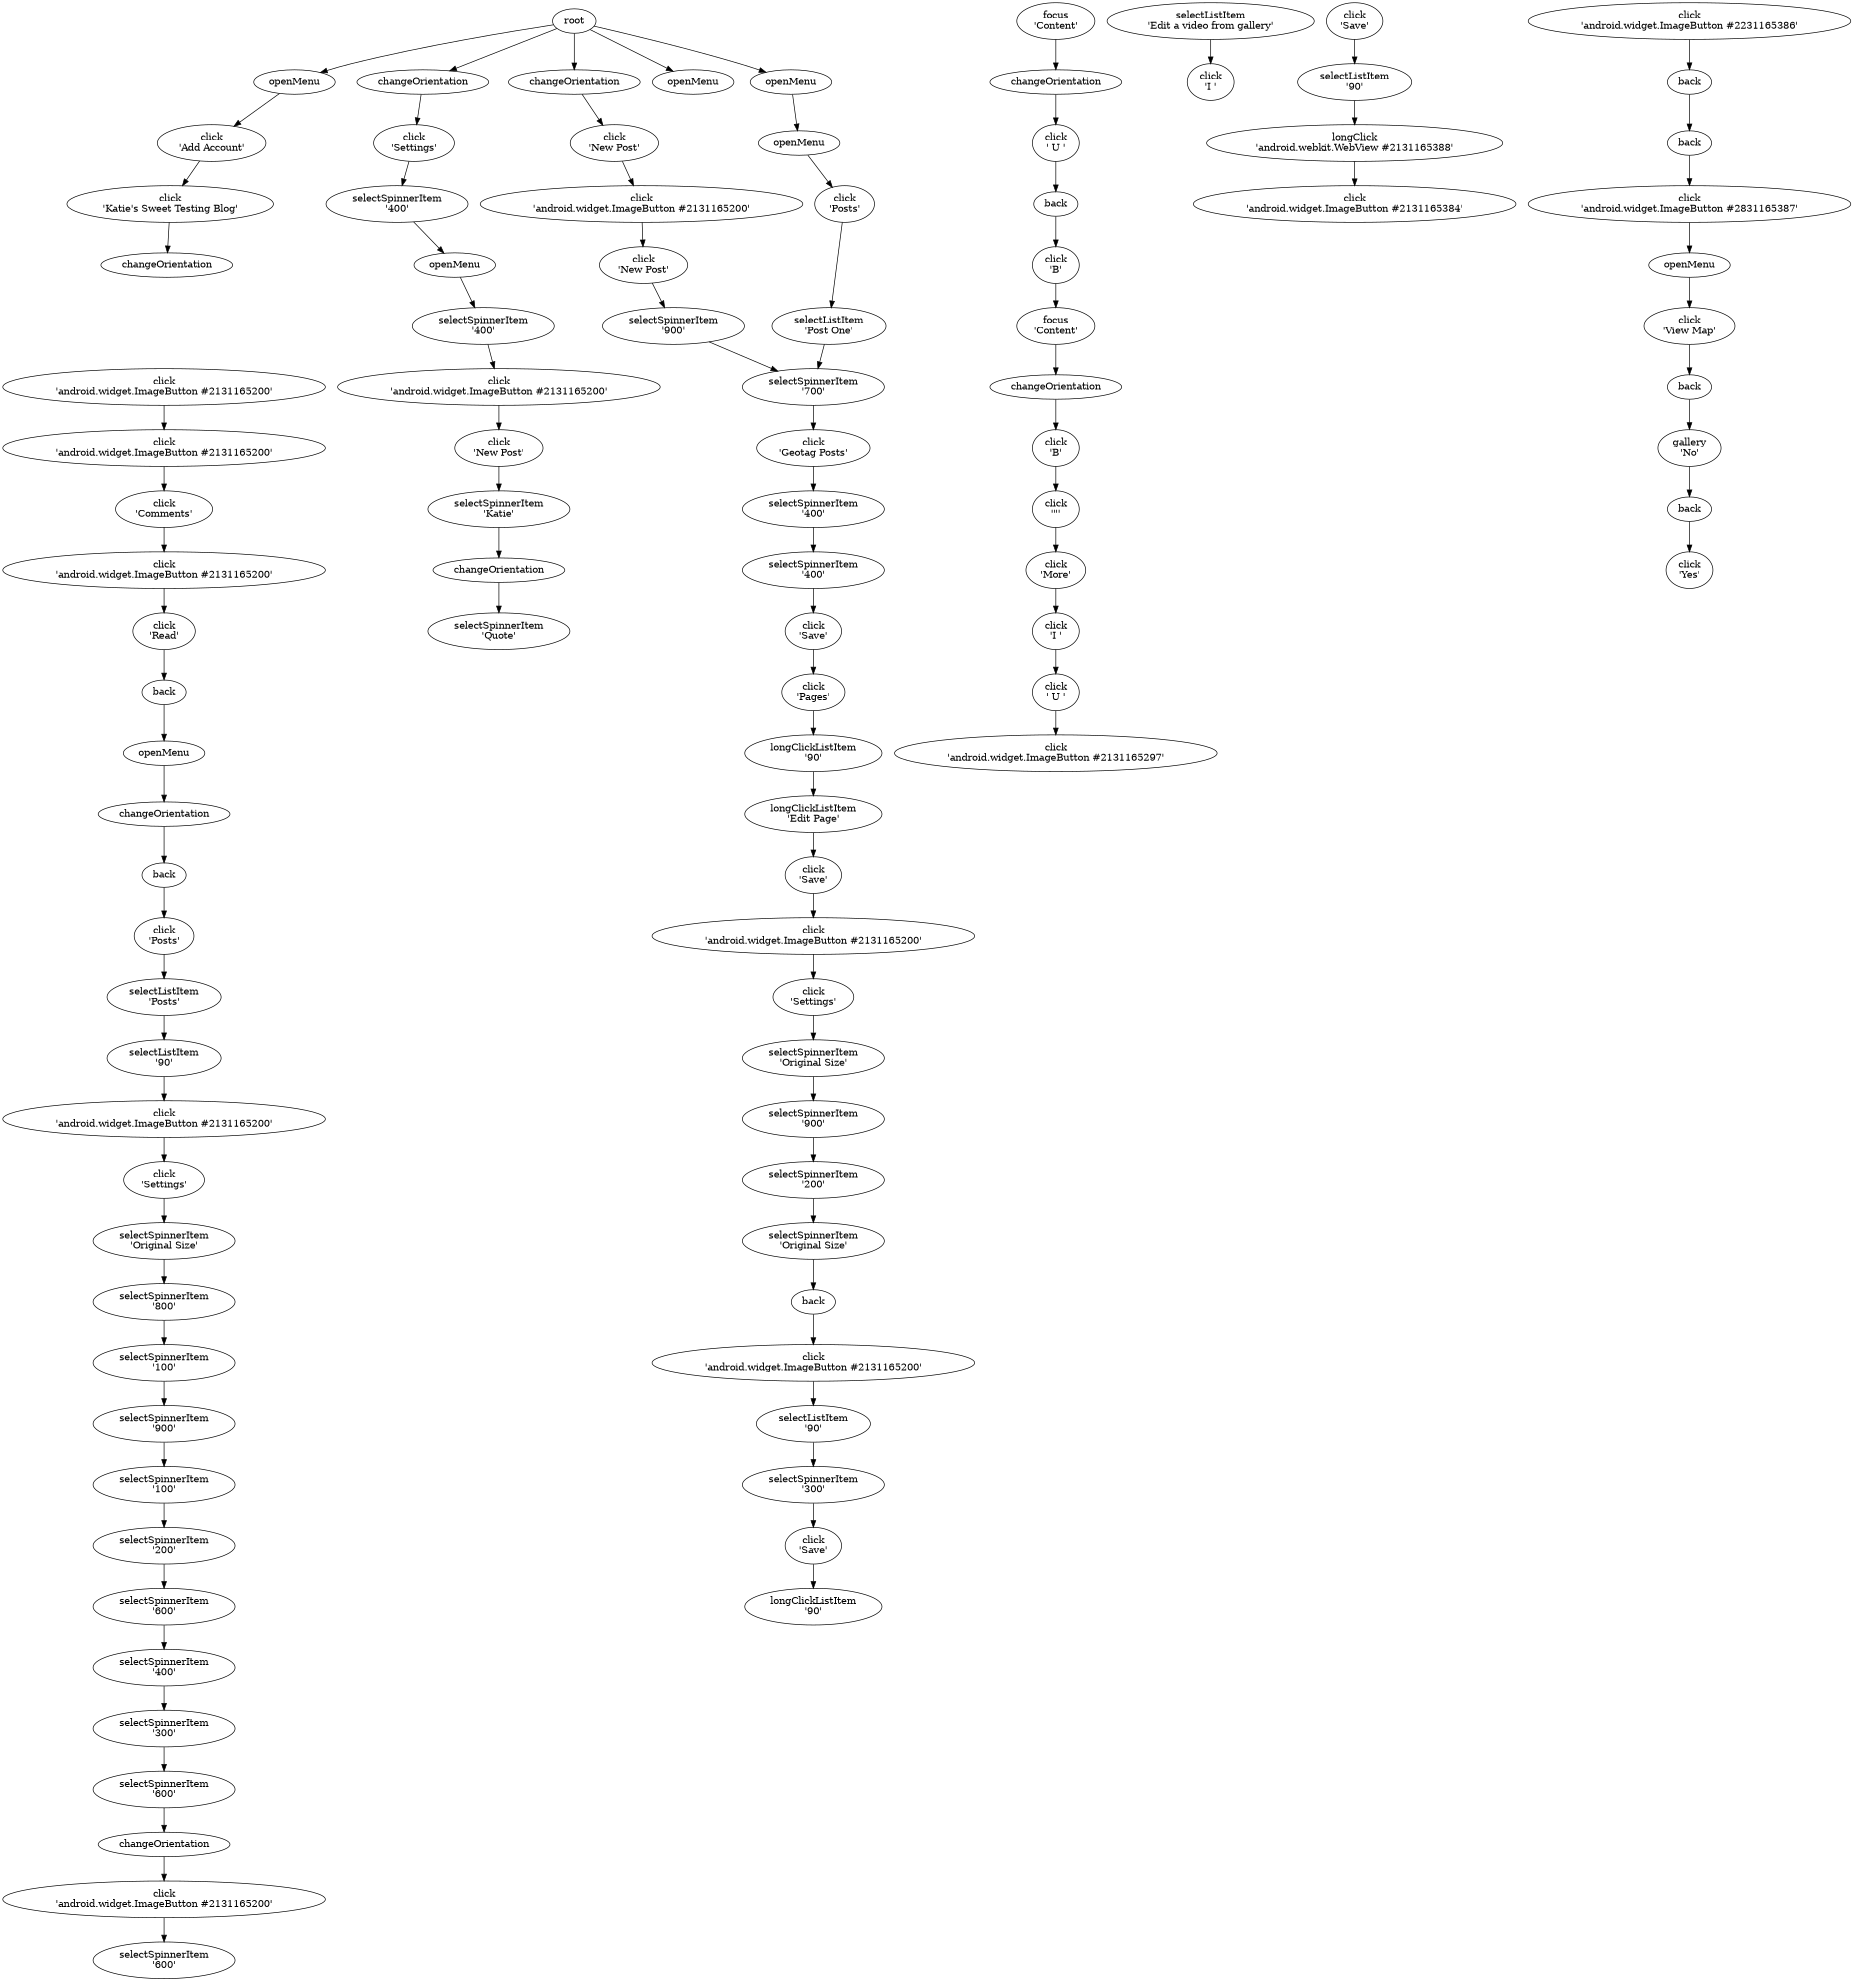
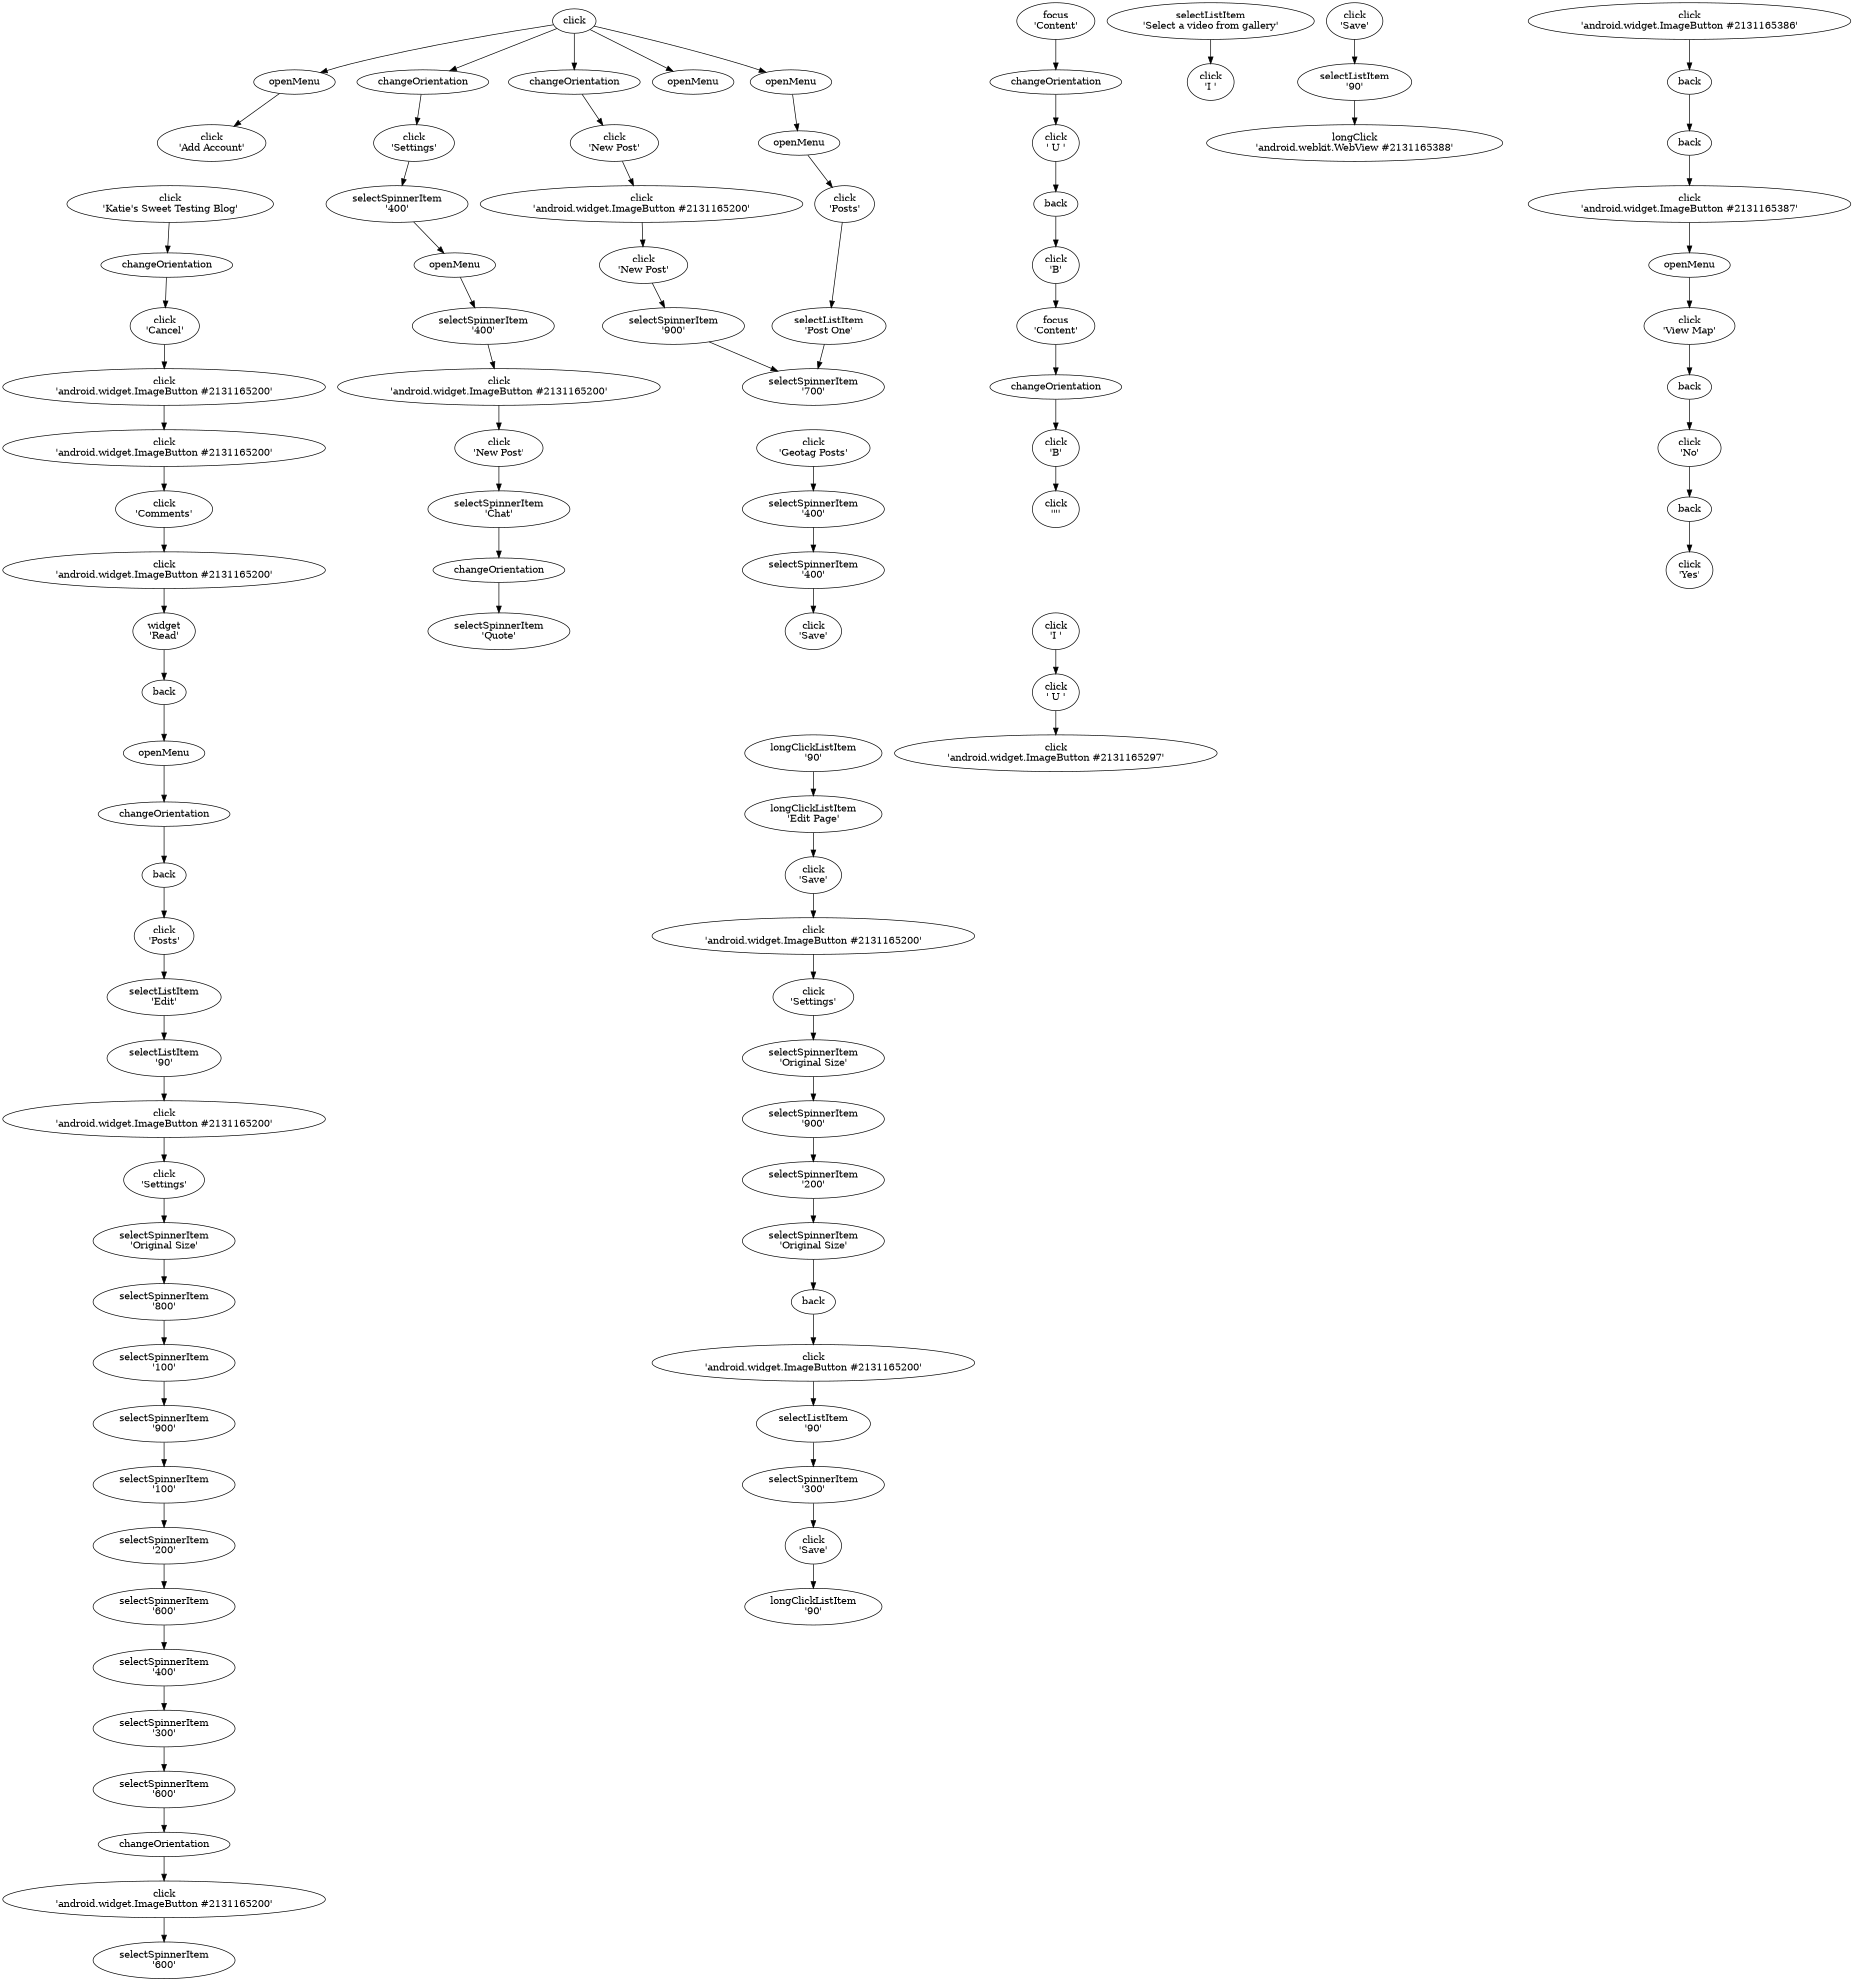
(574, 21) -> (574, 21)
(1211, 21) -> (1211, 21)
(1689, 21) -> (1689, 21)
(193, 171) -> none
(1355, 204) -> none
(1689, 204) -> (1689, 204)
none -> (165, 326)
(813, 414) -> none
(1689, 448) -> (1689, 448)
(499, 509) -> (499, 509)
(1056, 570) -> none
(164, 631) -> (164, 631)
(813, 692) -> none
(164, 997) -> (164, 997)
